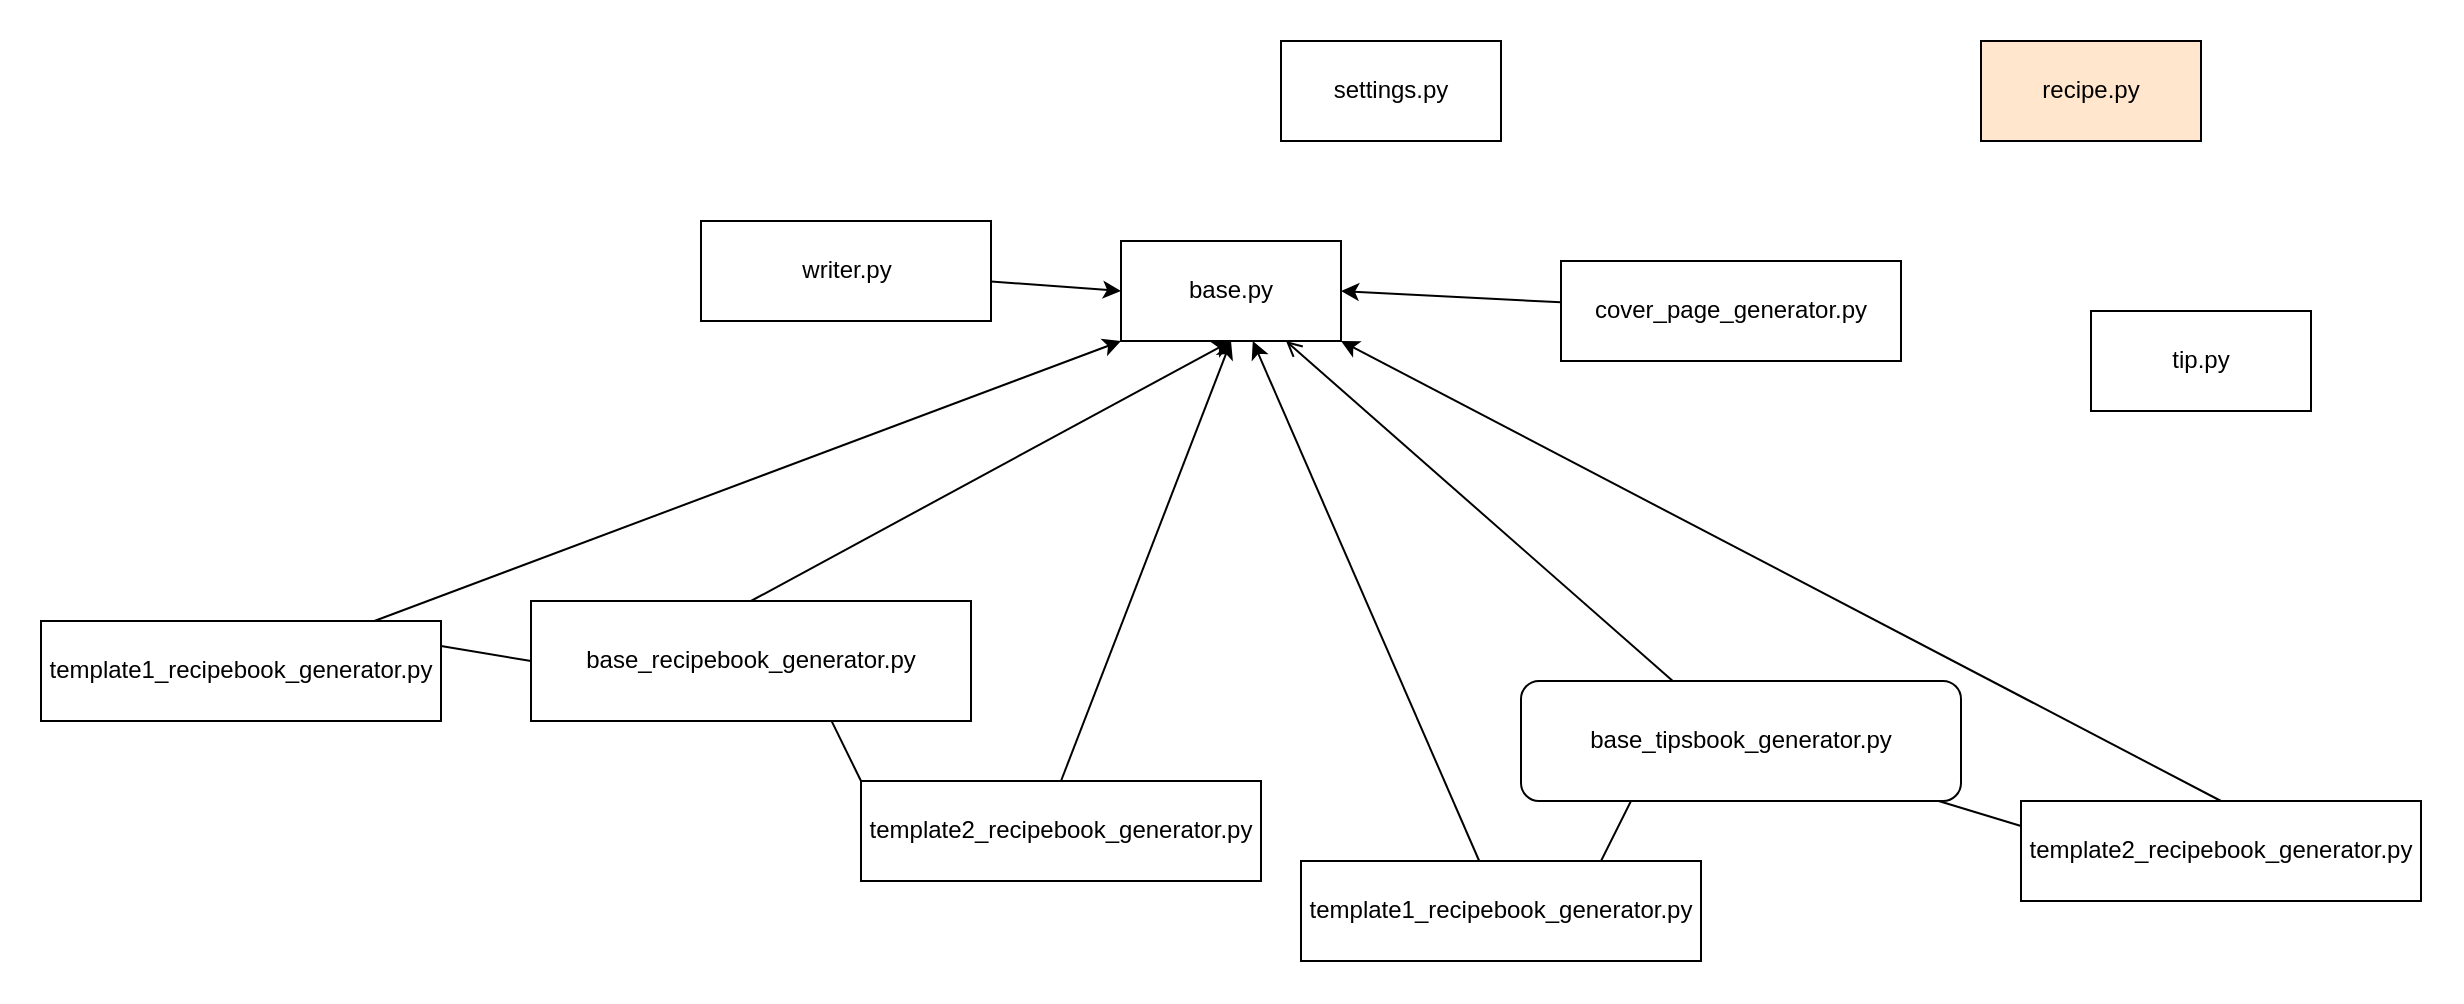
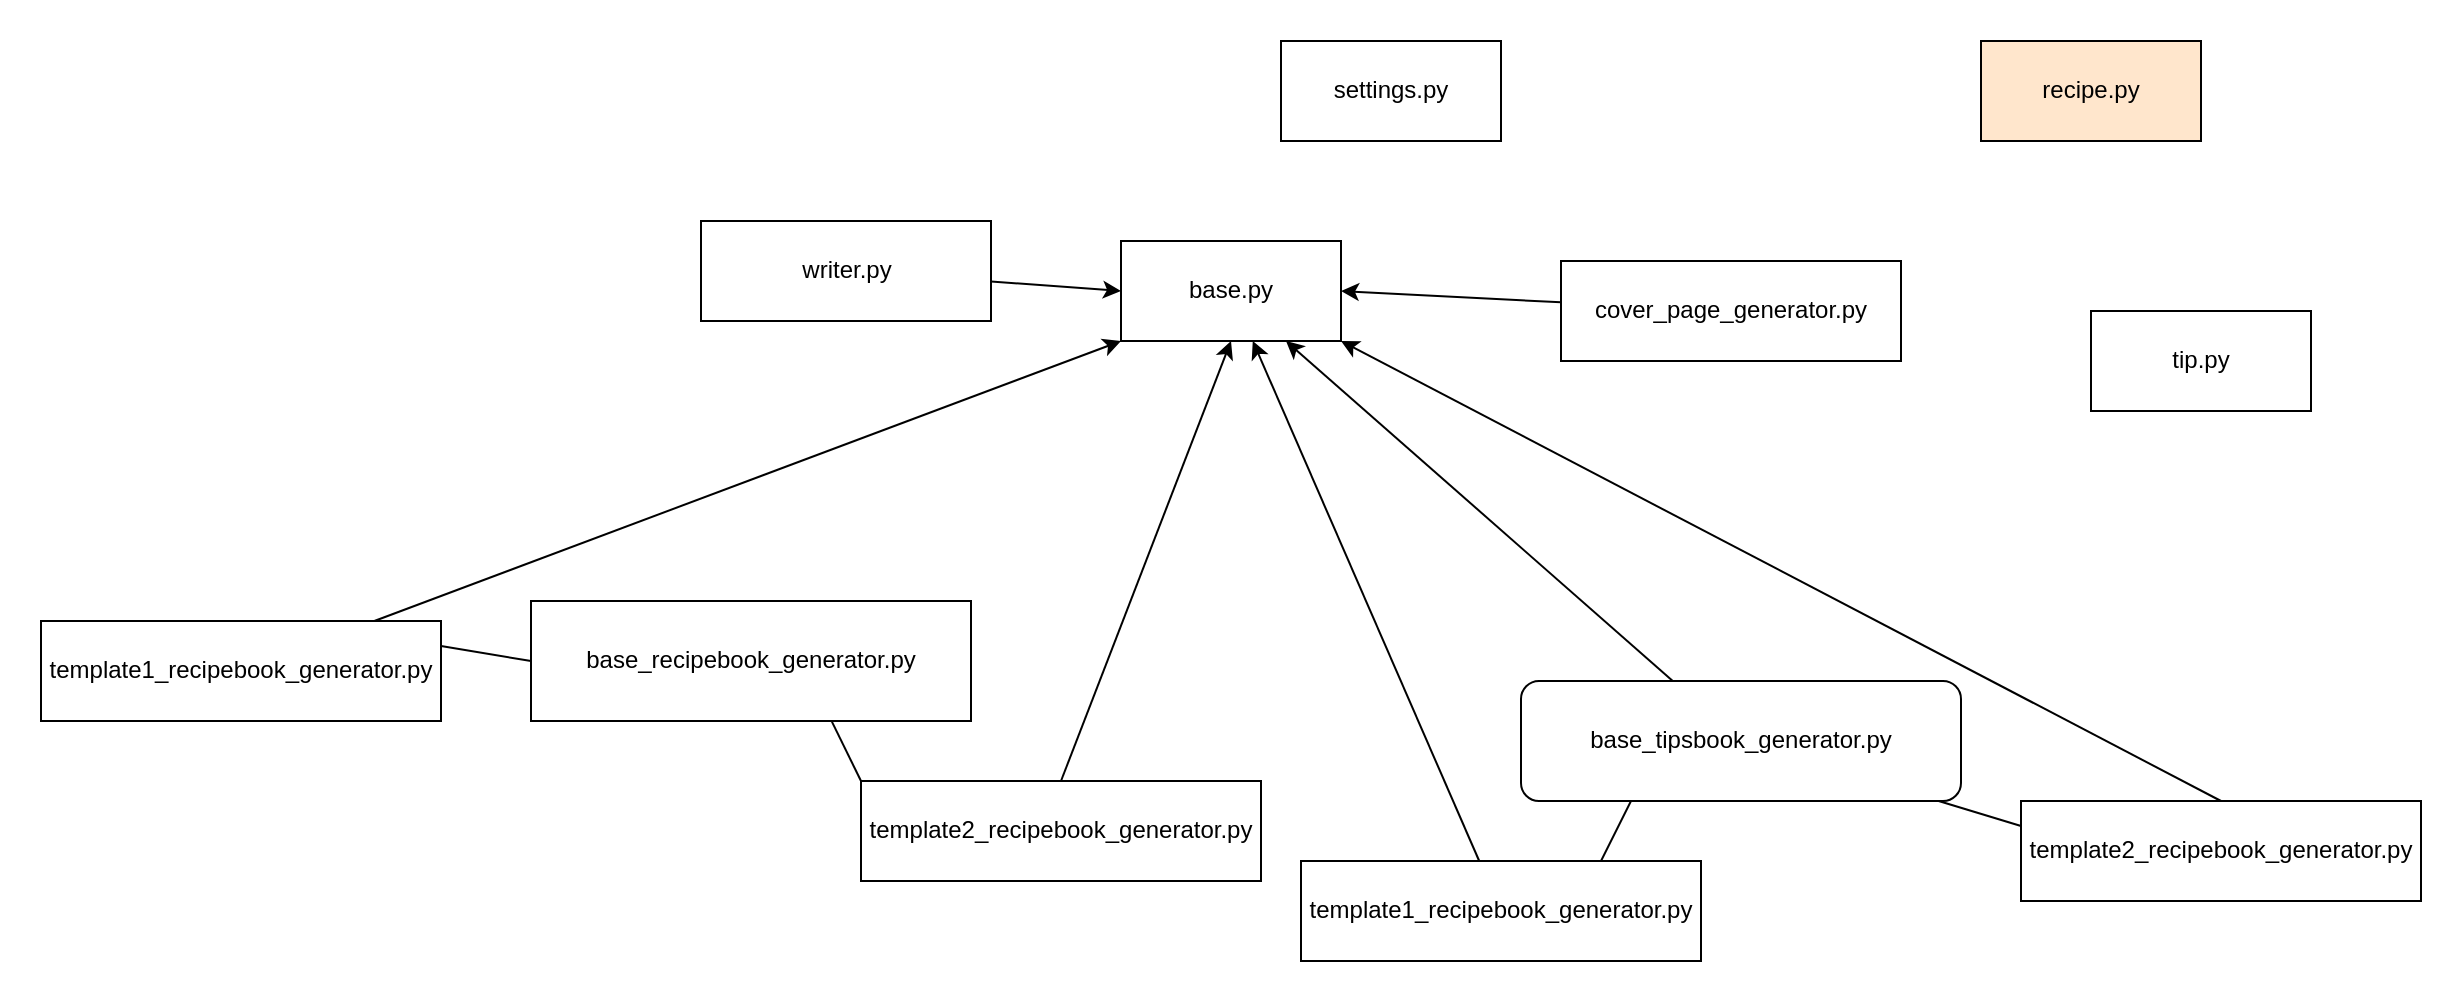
(1294, 348) -> (1296, 350)
(985, 474) -> none
